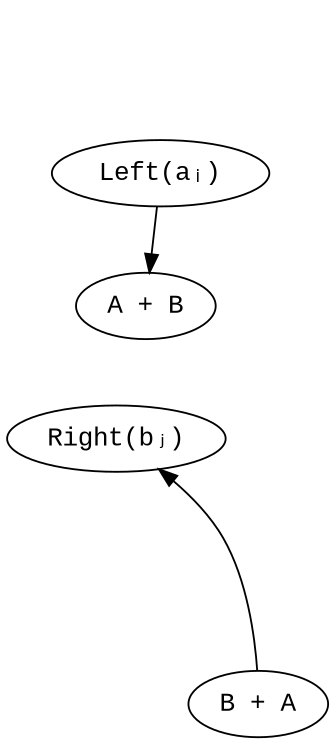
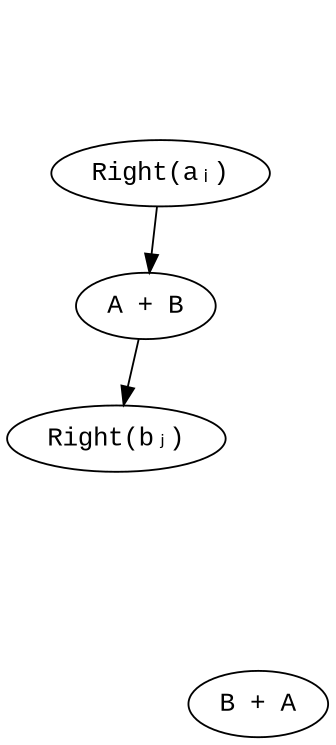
(161, 173) -> (161, 173)
(236, 566) -> (133, 363)
